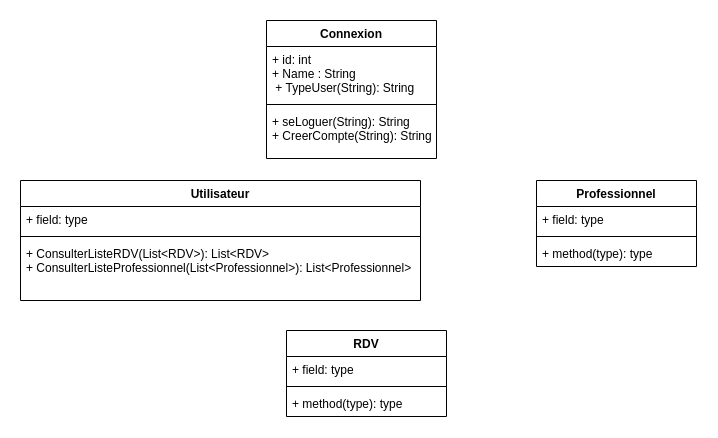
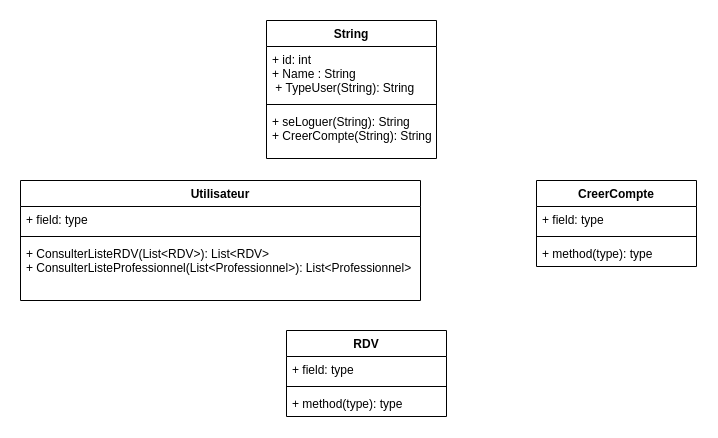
(351, 34) -> (351, 34)
(616, 194) -> (616, 194)
